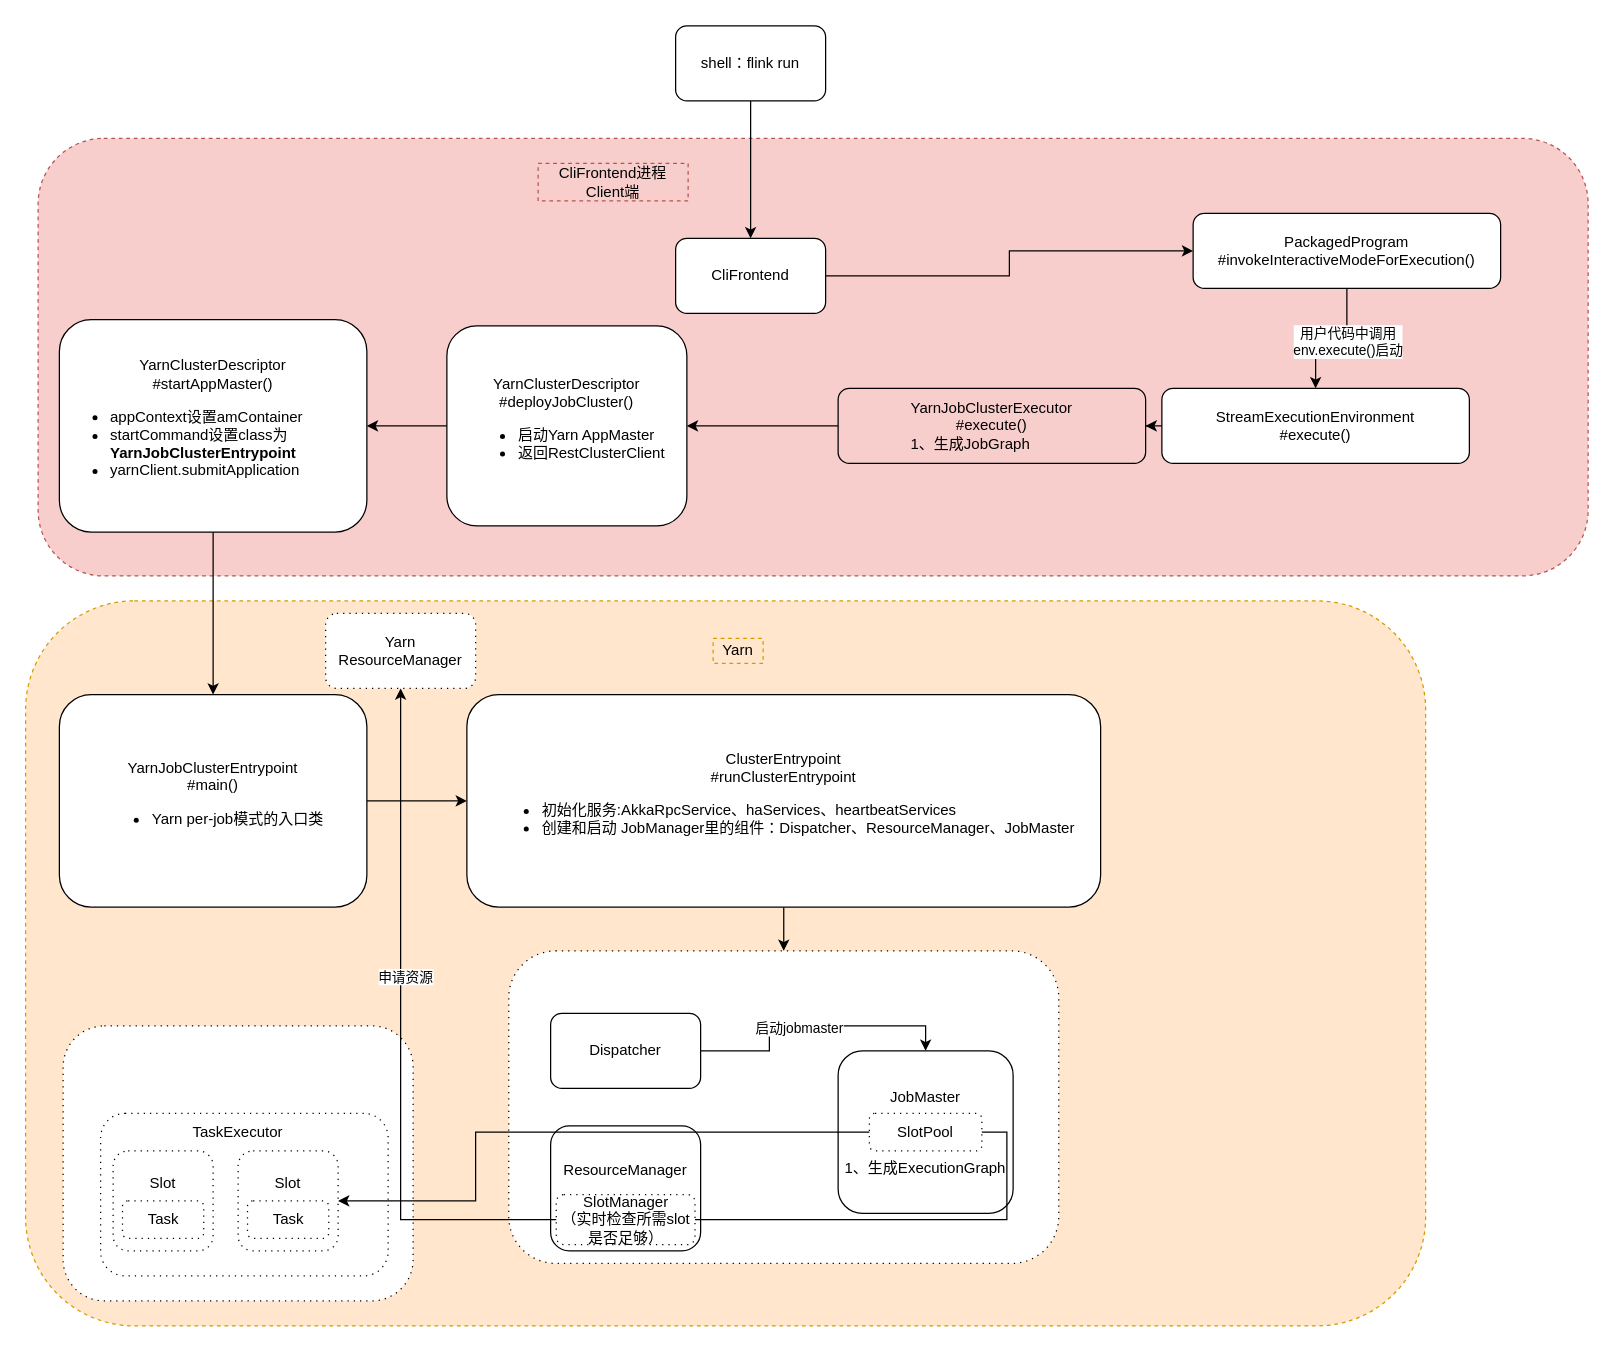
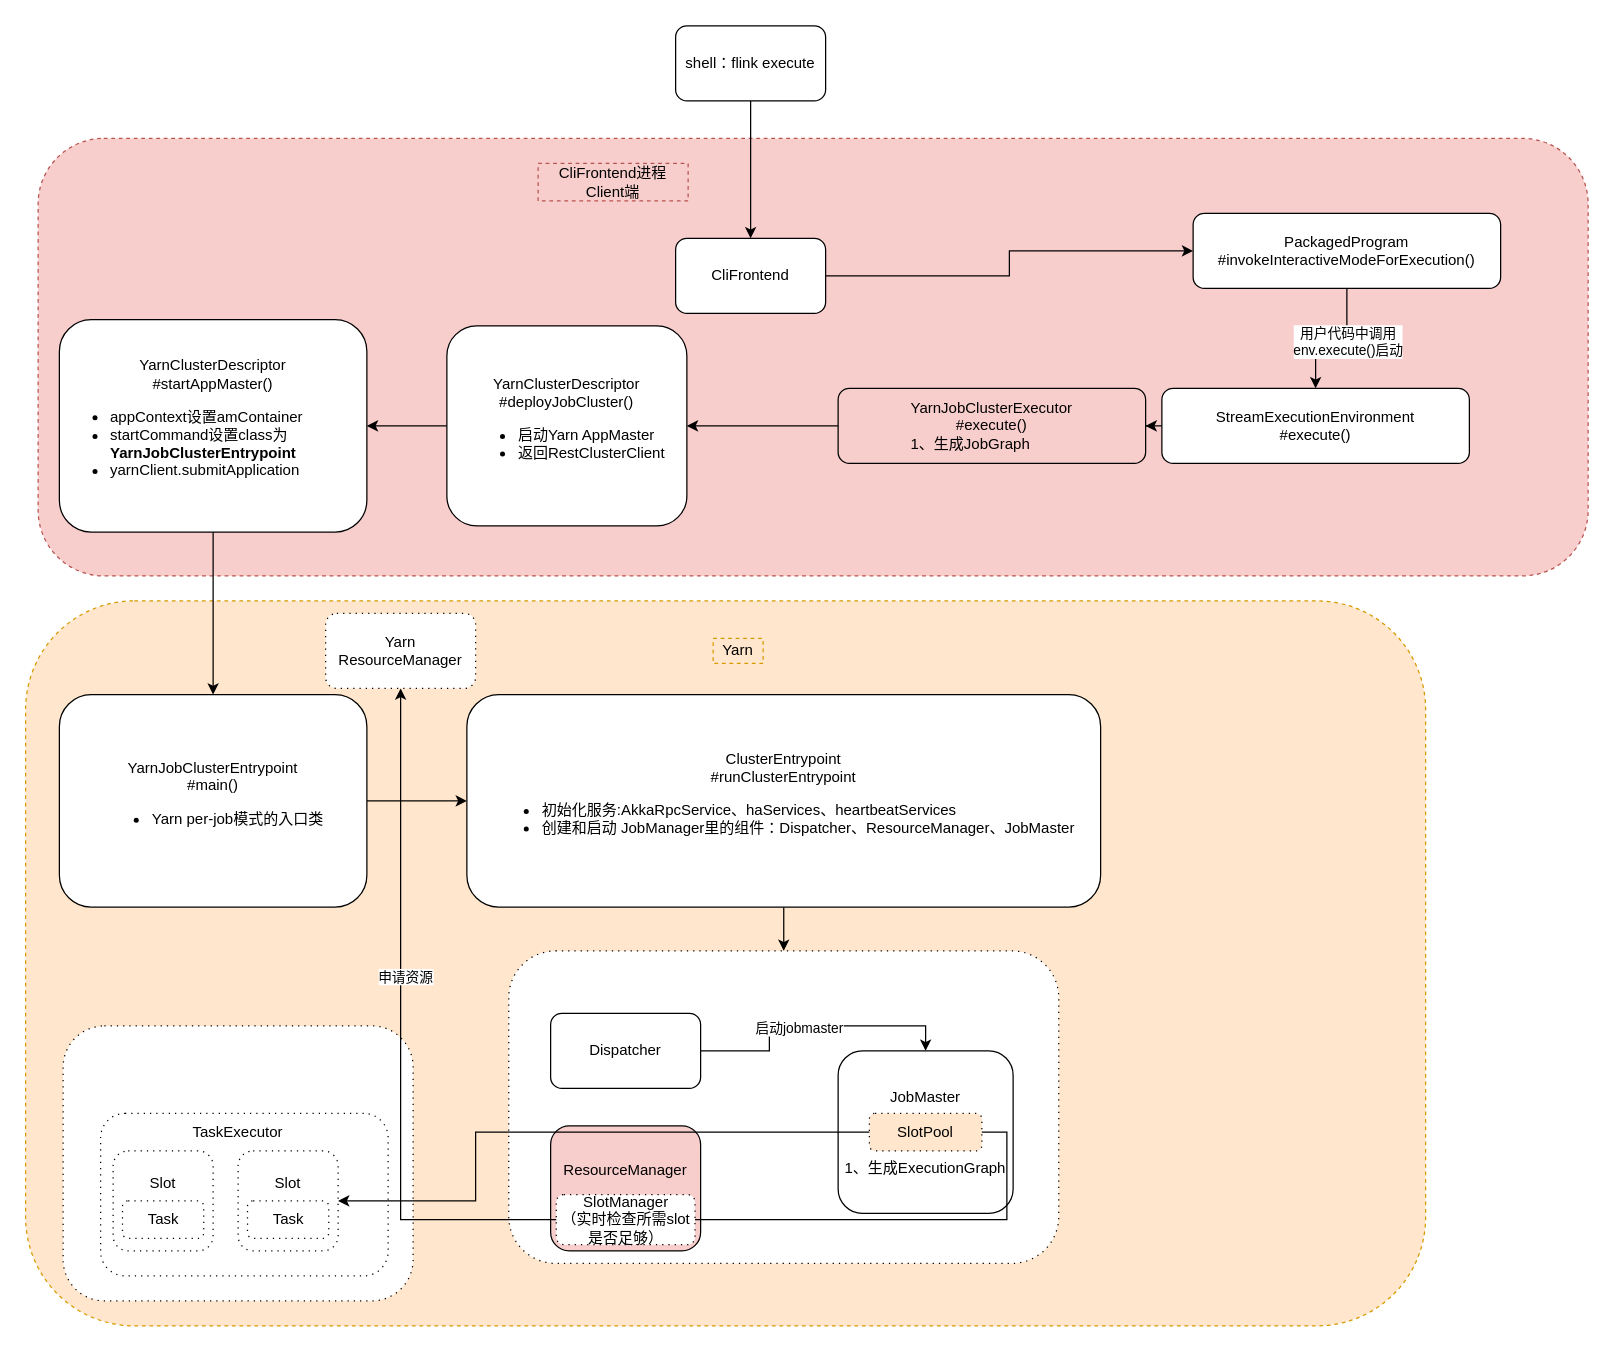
(751, 63) -> (751, 63)
(926, 1132) -> (926, 1132)
(626, 1188) -> (626, 1188)
